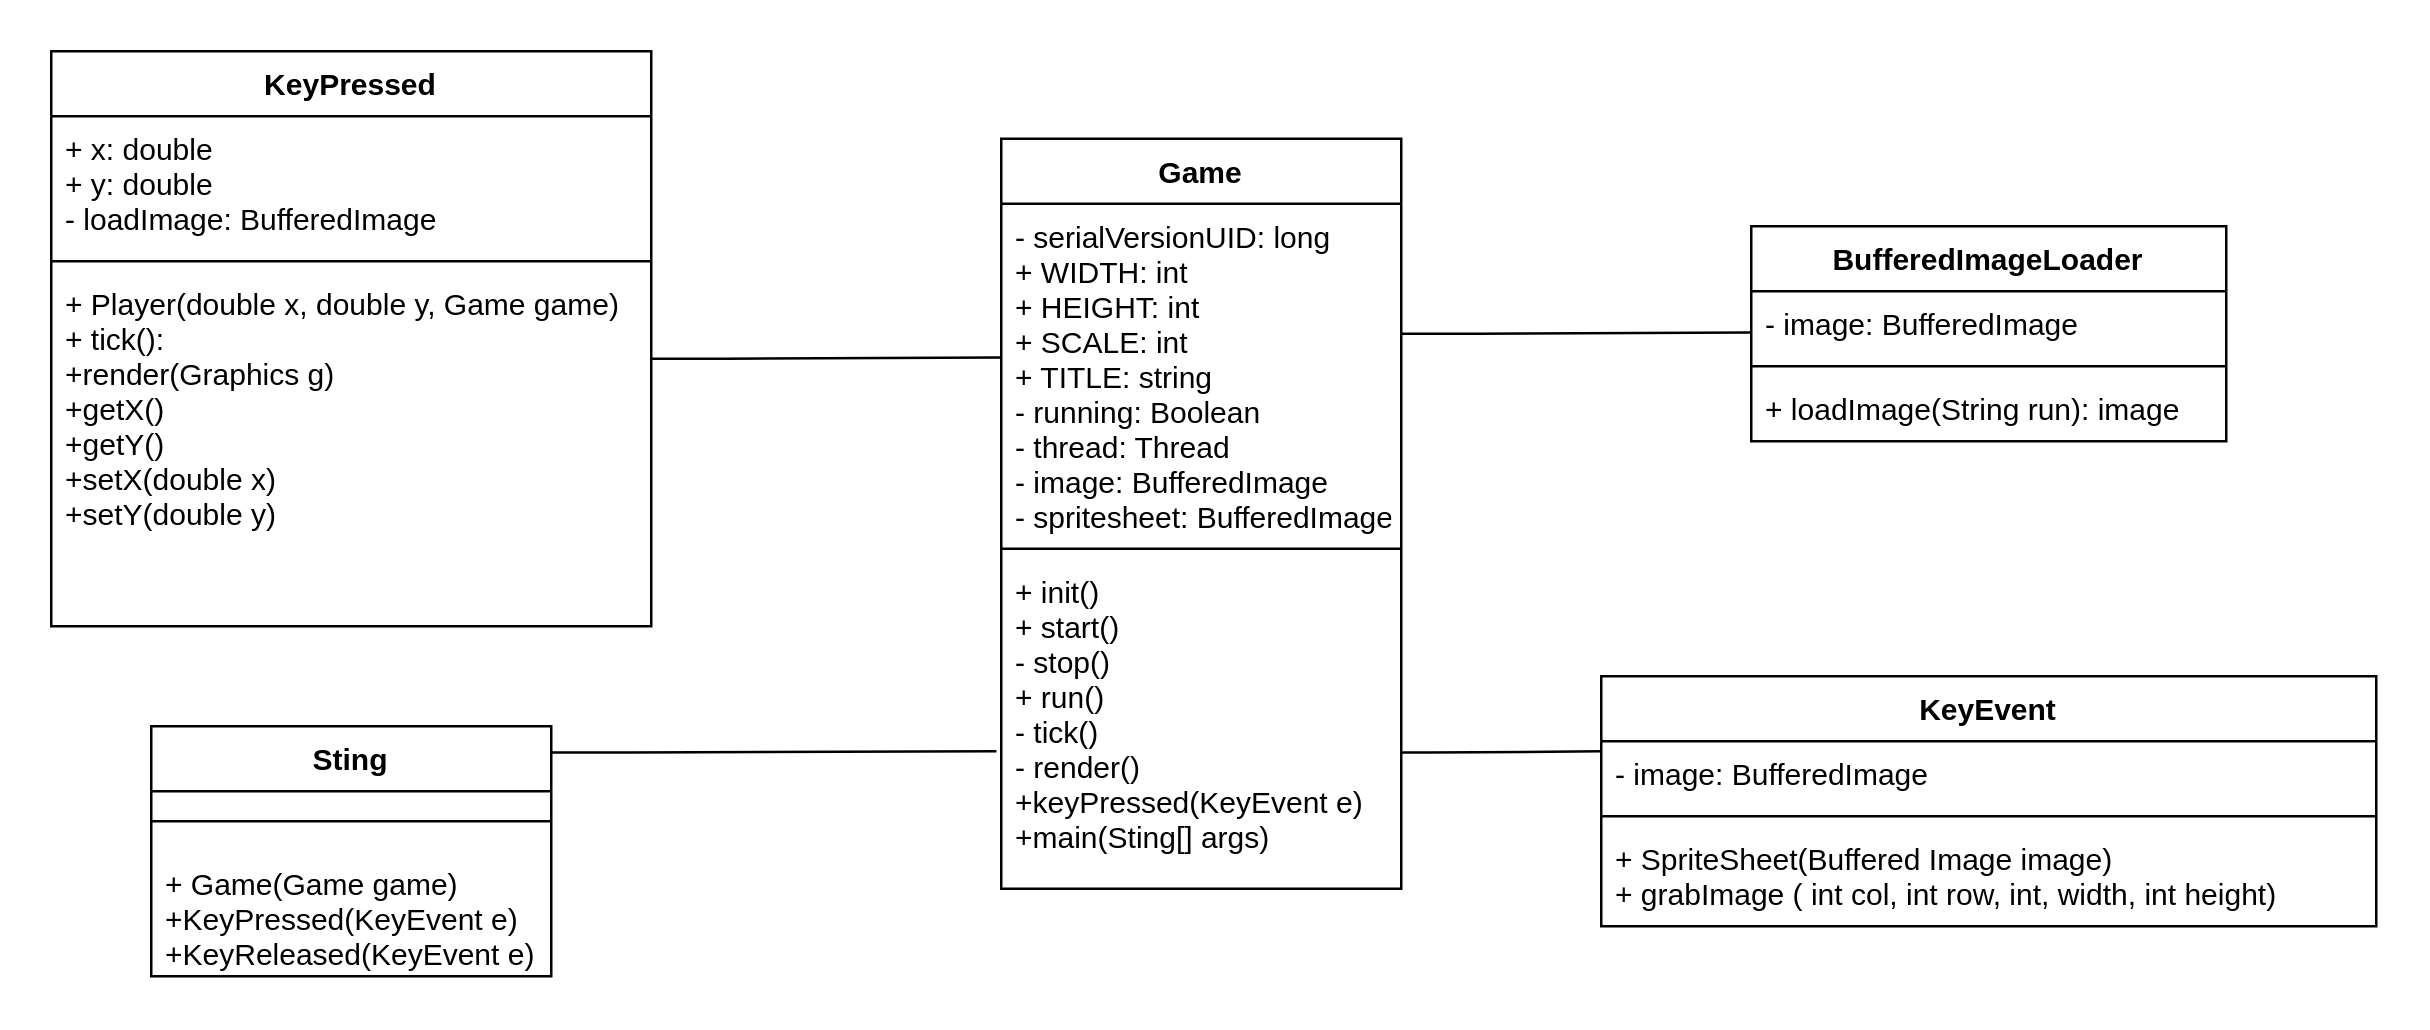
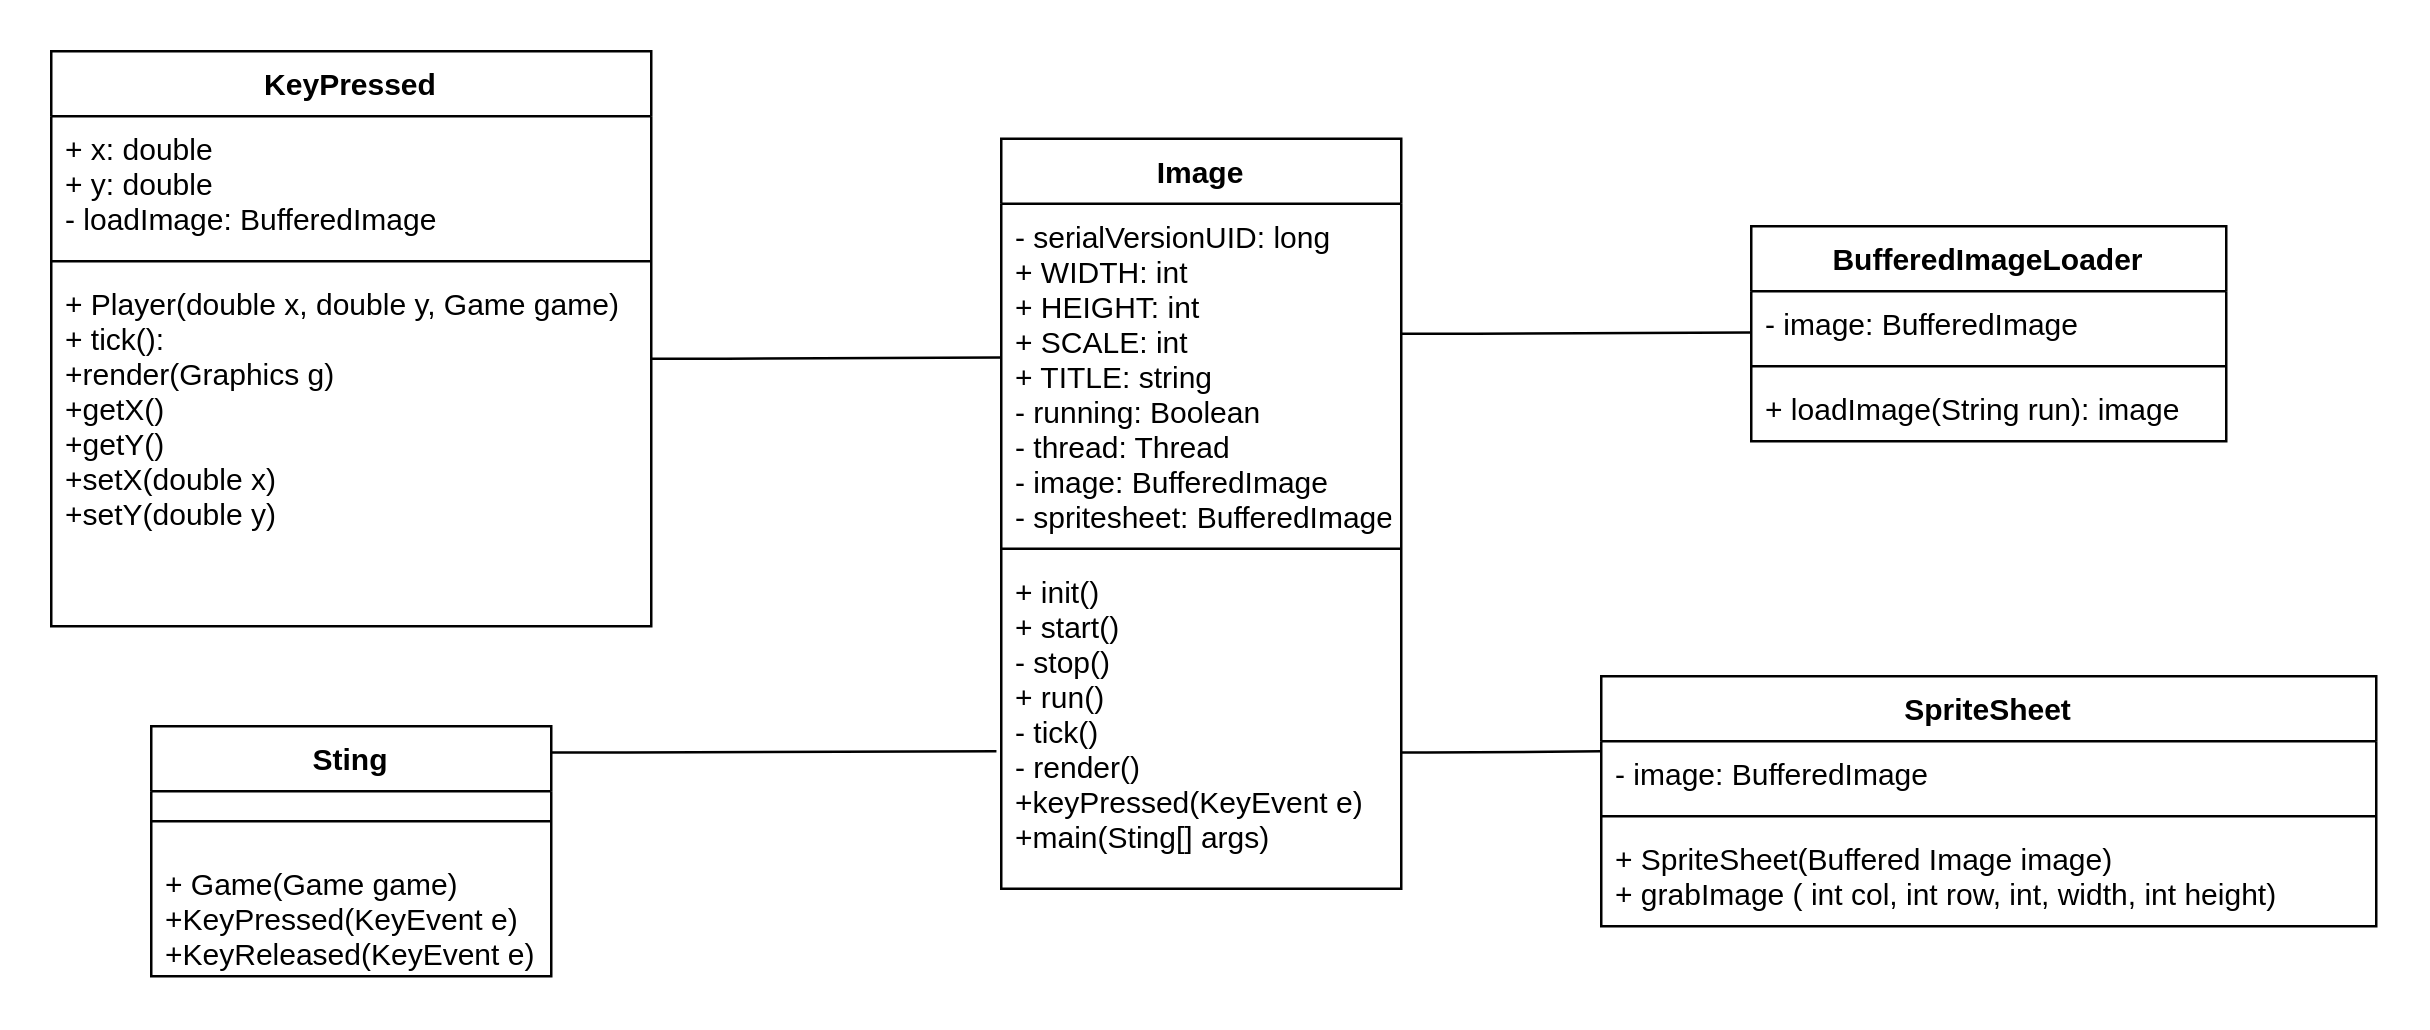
(1200, 173) -> (1200, 173)
(1988, 710) -> (1988, 710)
